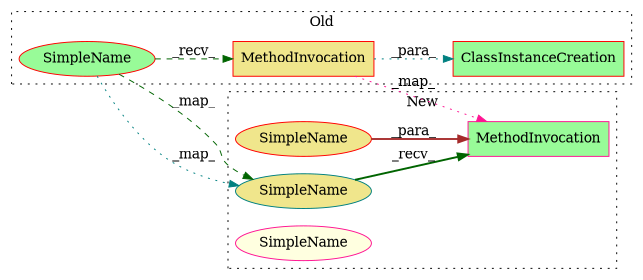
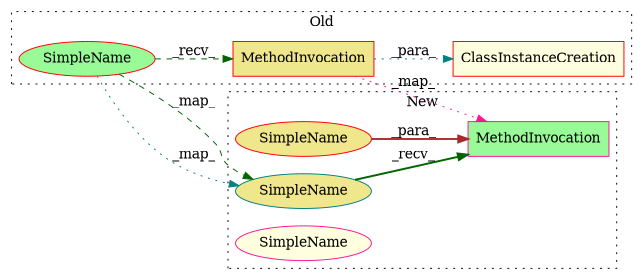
(539, 59) -> (539, 59)
